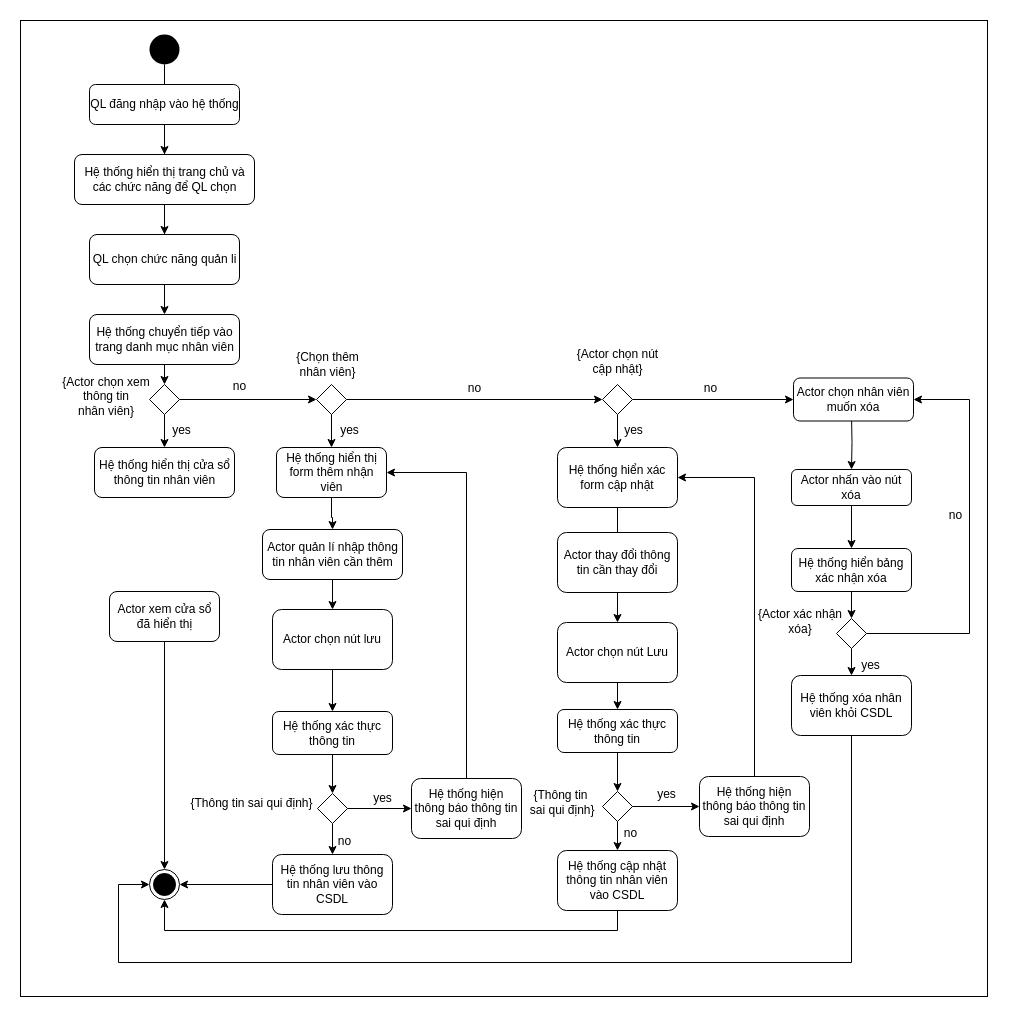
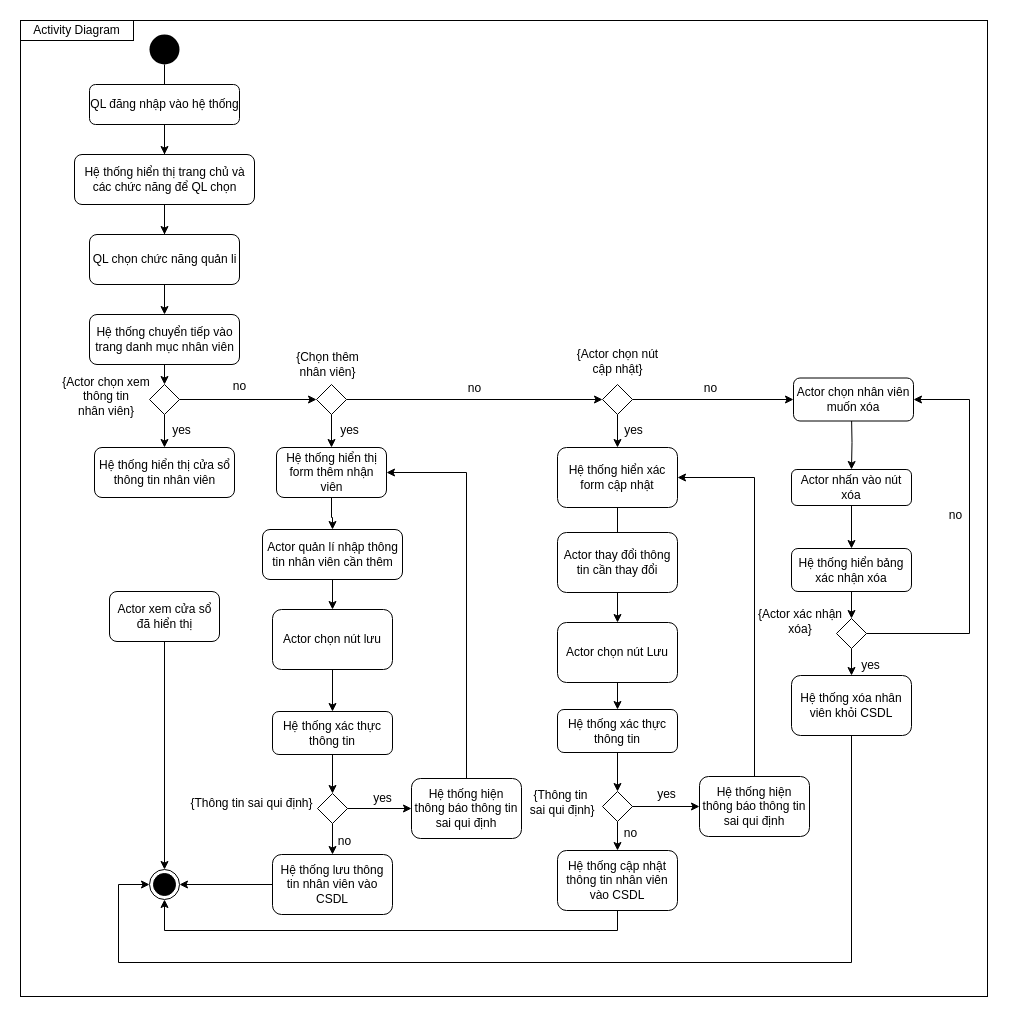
none -> (77, 31)
